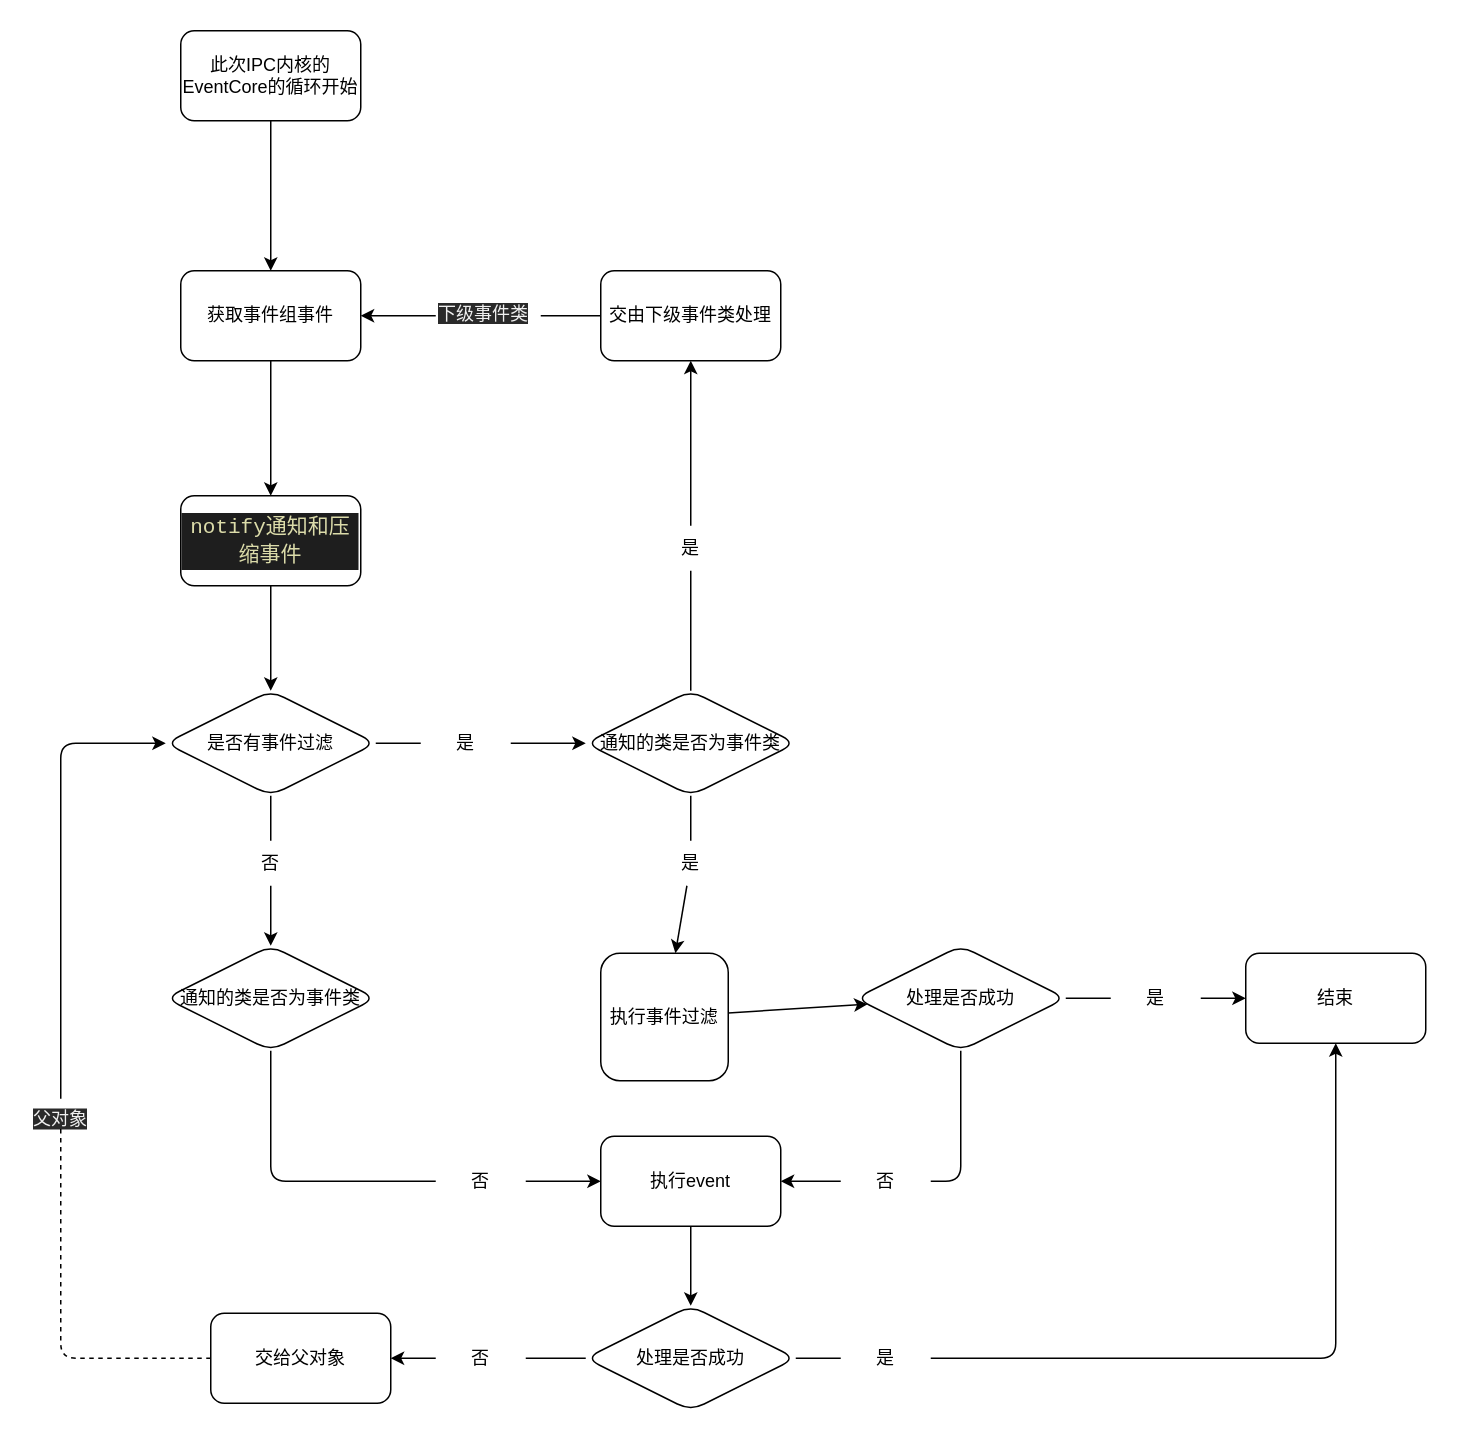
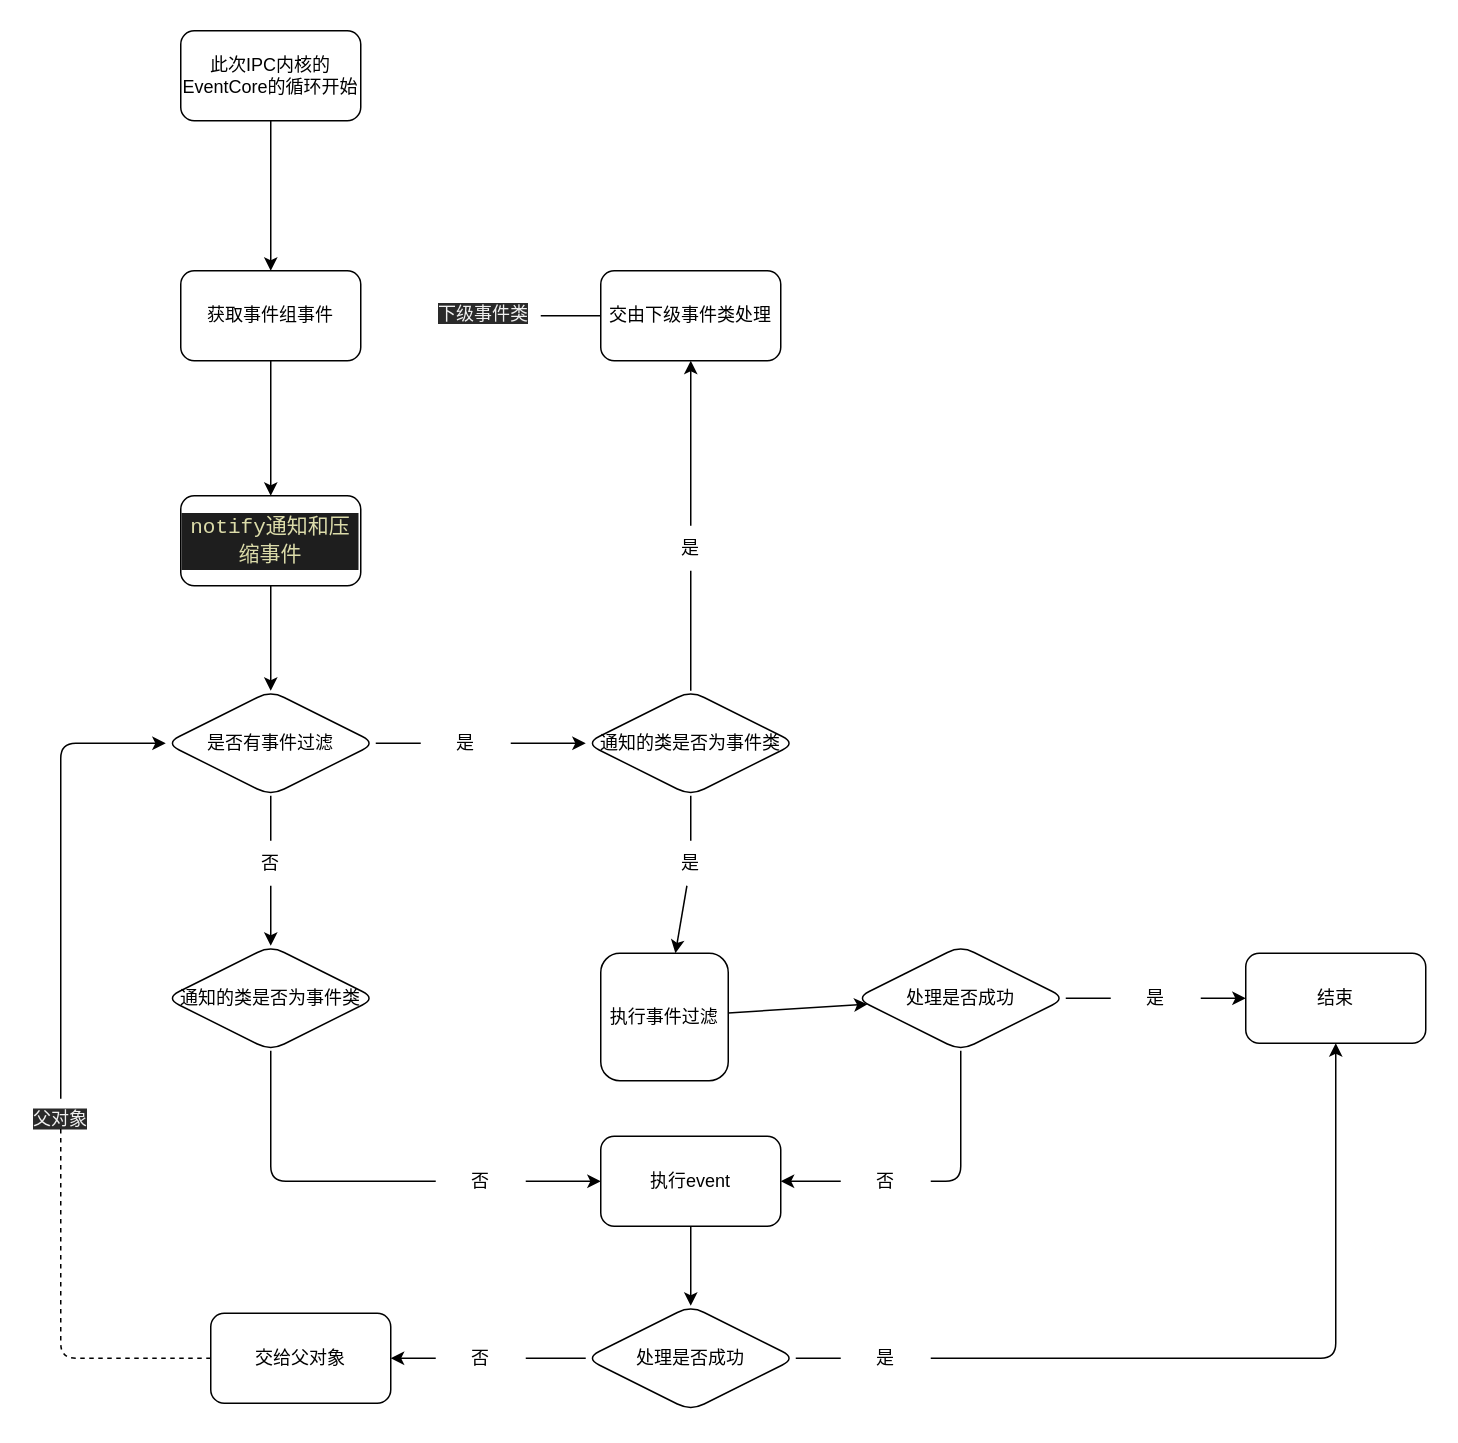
(404, 316) -> none
